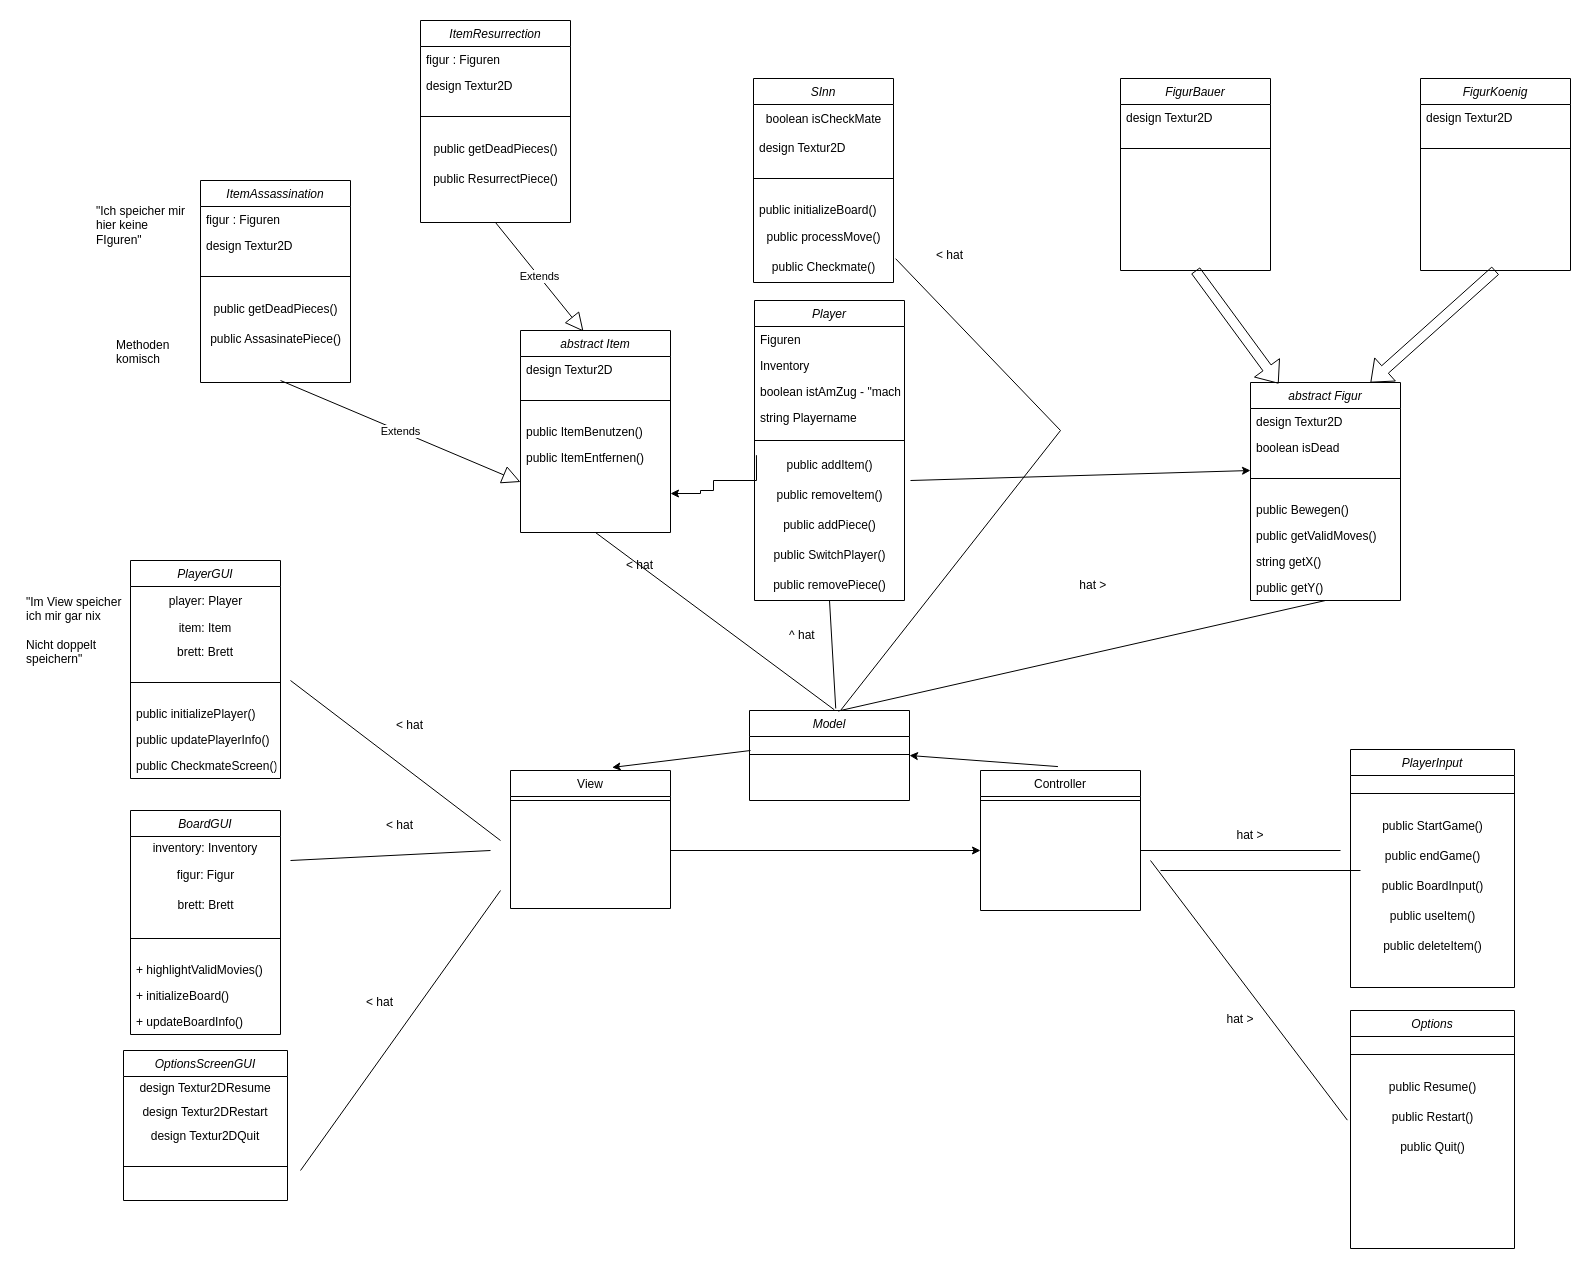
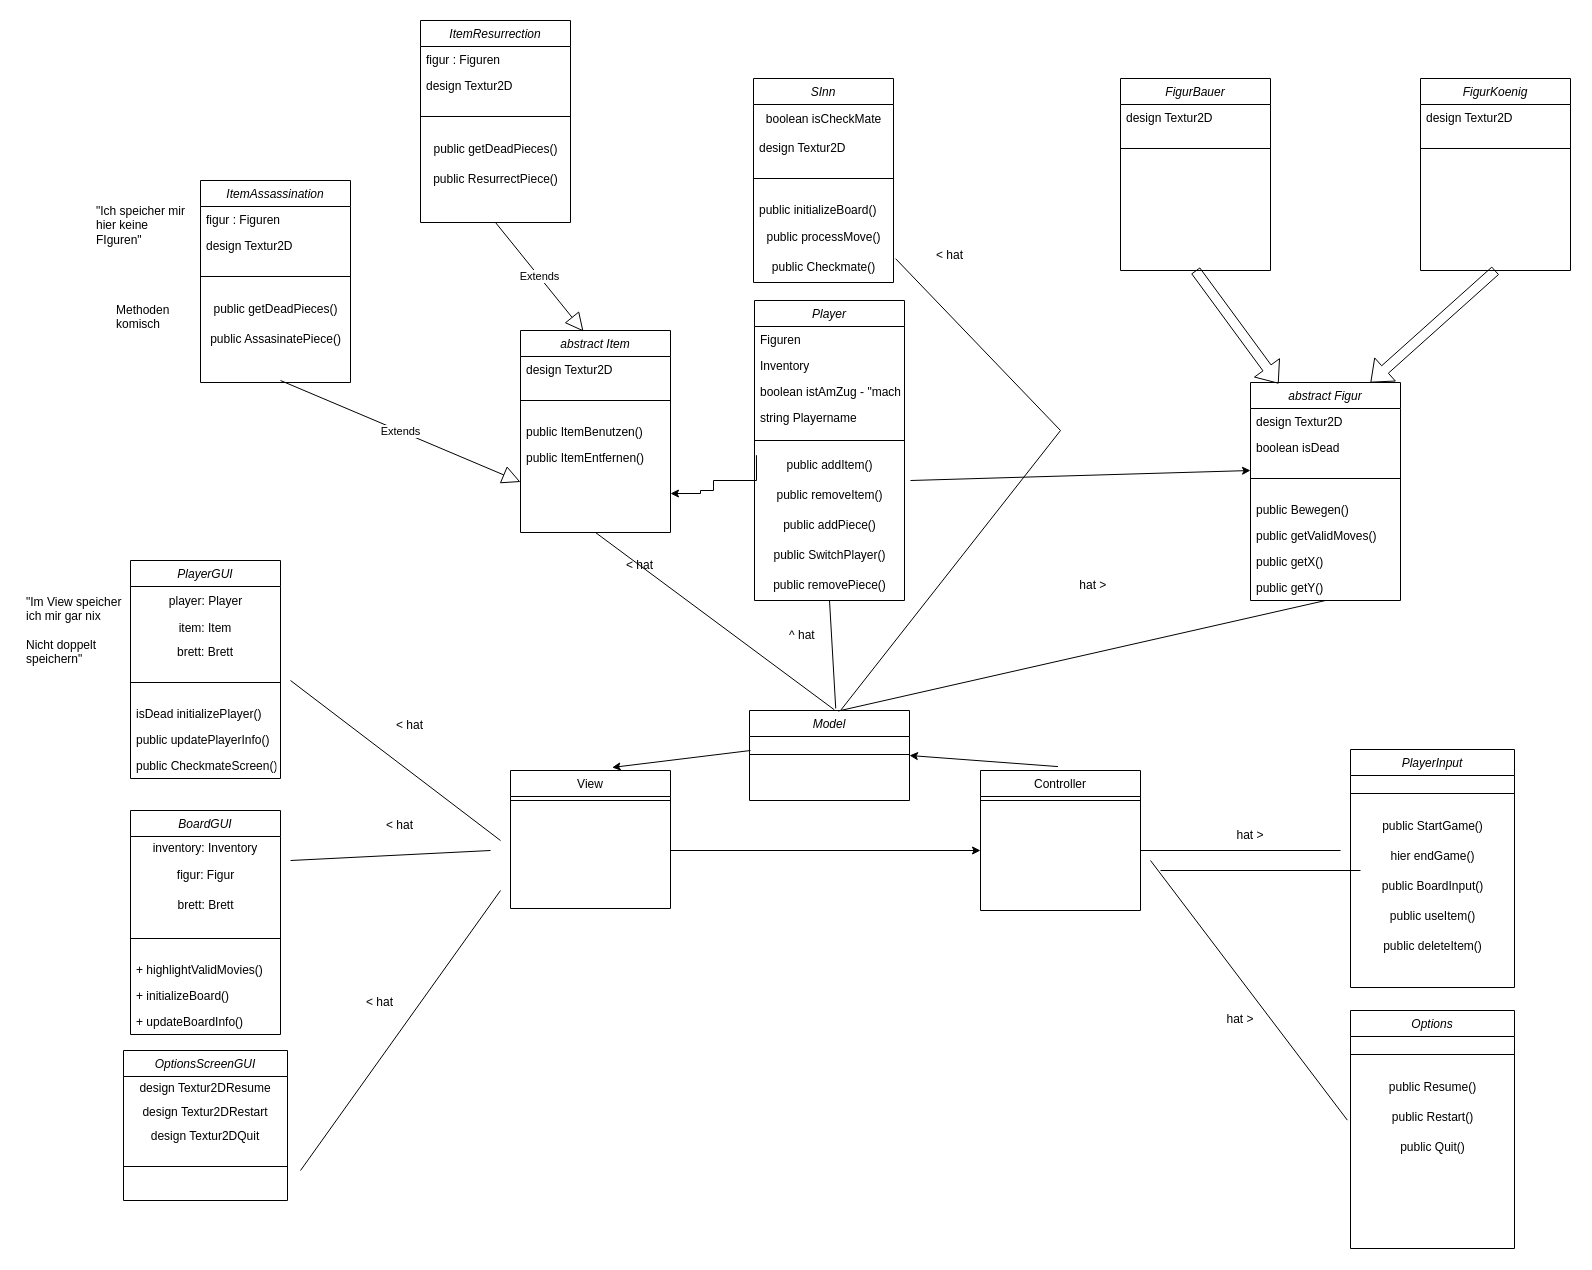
(151, 351) -> (151, 316)
(1297, 562) -> (1295, 562)
(206, 714) -> (208, 714)
(1433, 857) -> (1433, 857)
